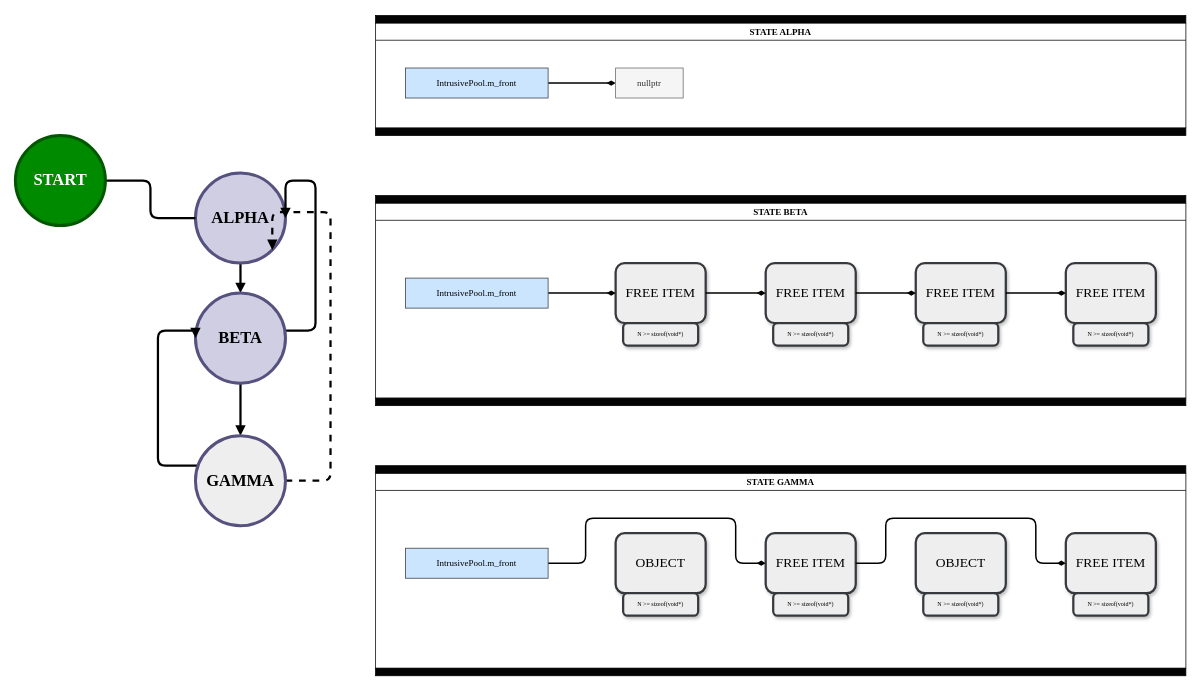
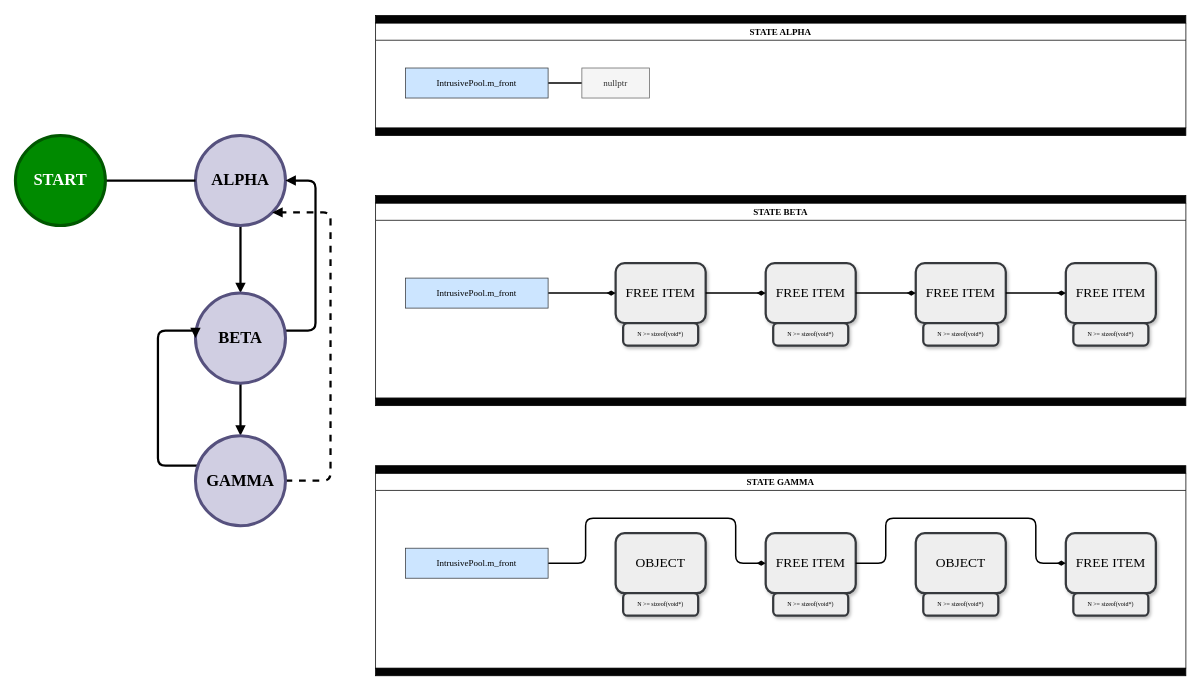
(649, 83) -> (615, 83)
(240, 218) -> (240, 180)
(240, 480) -> (240, 480)
